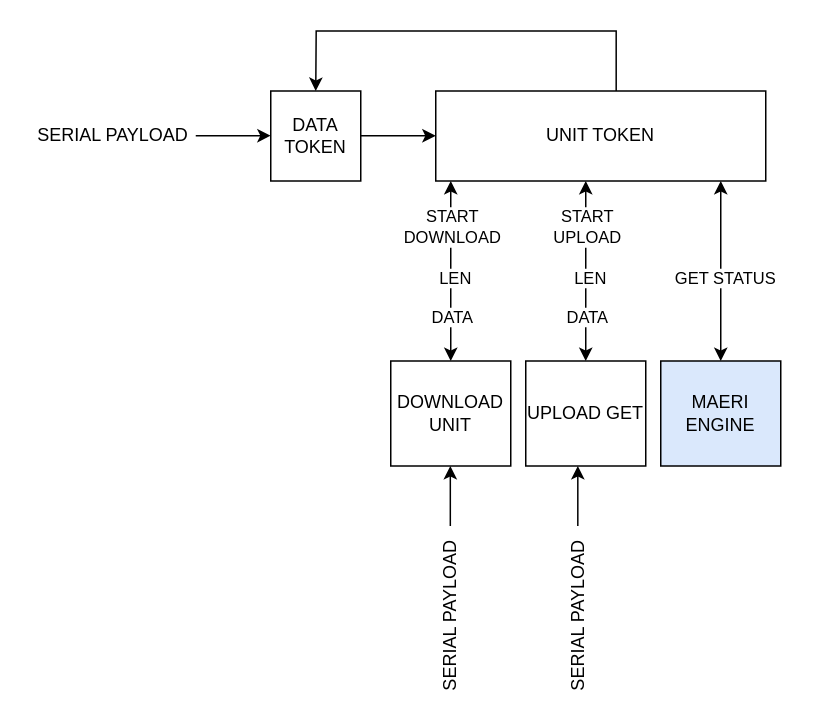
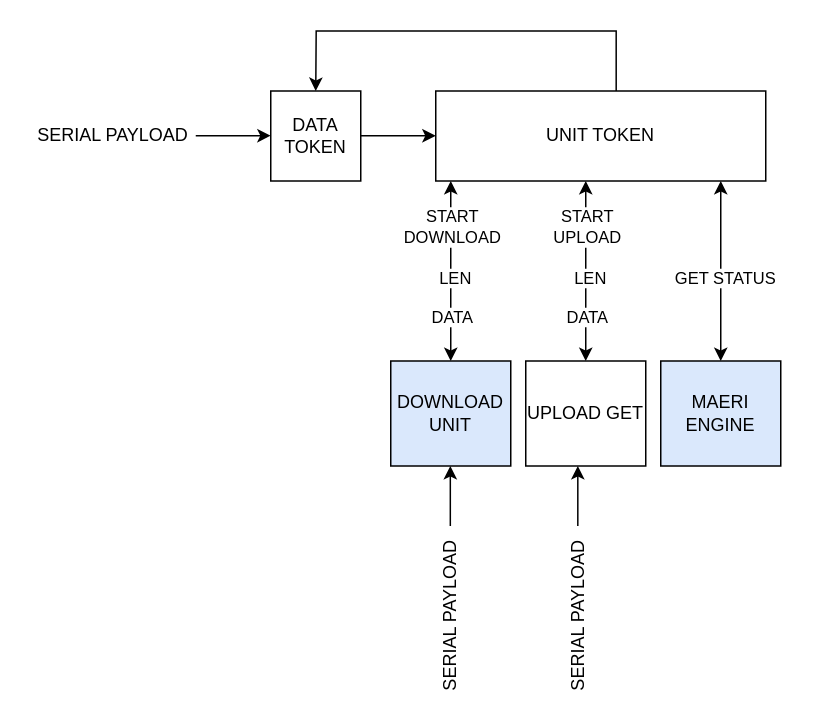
(451, 413) -> (451, 413)
